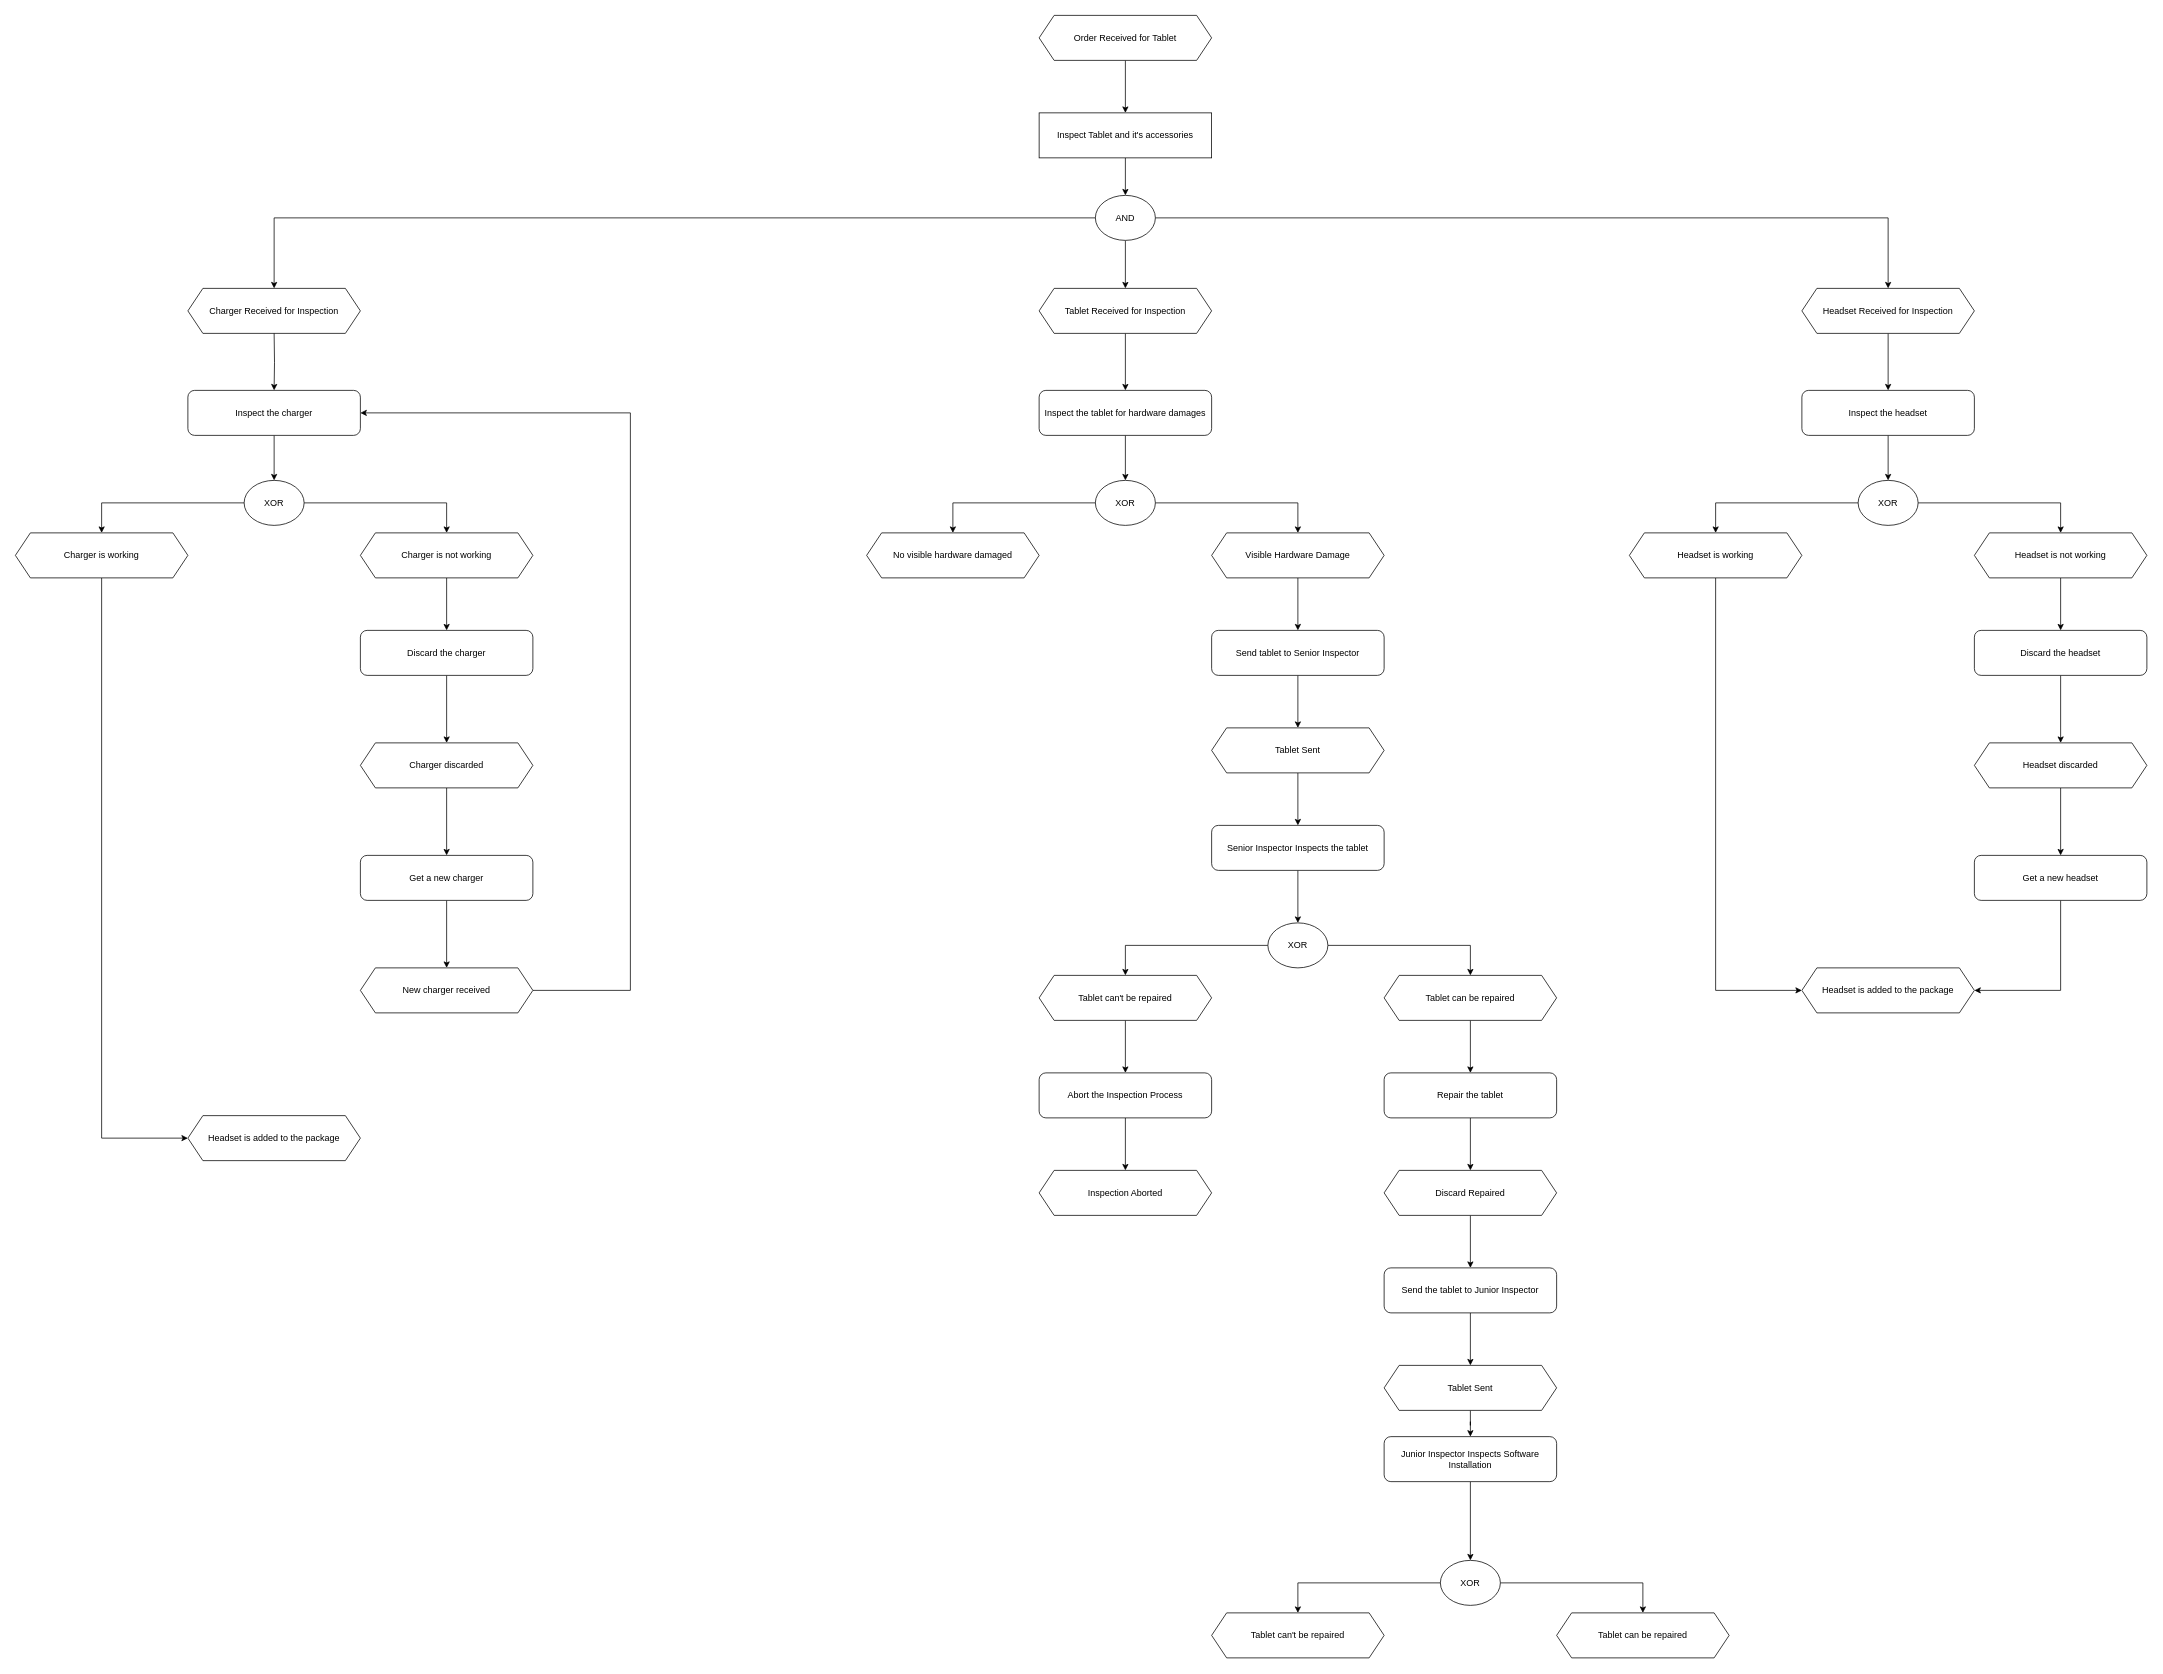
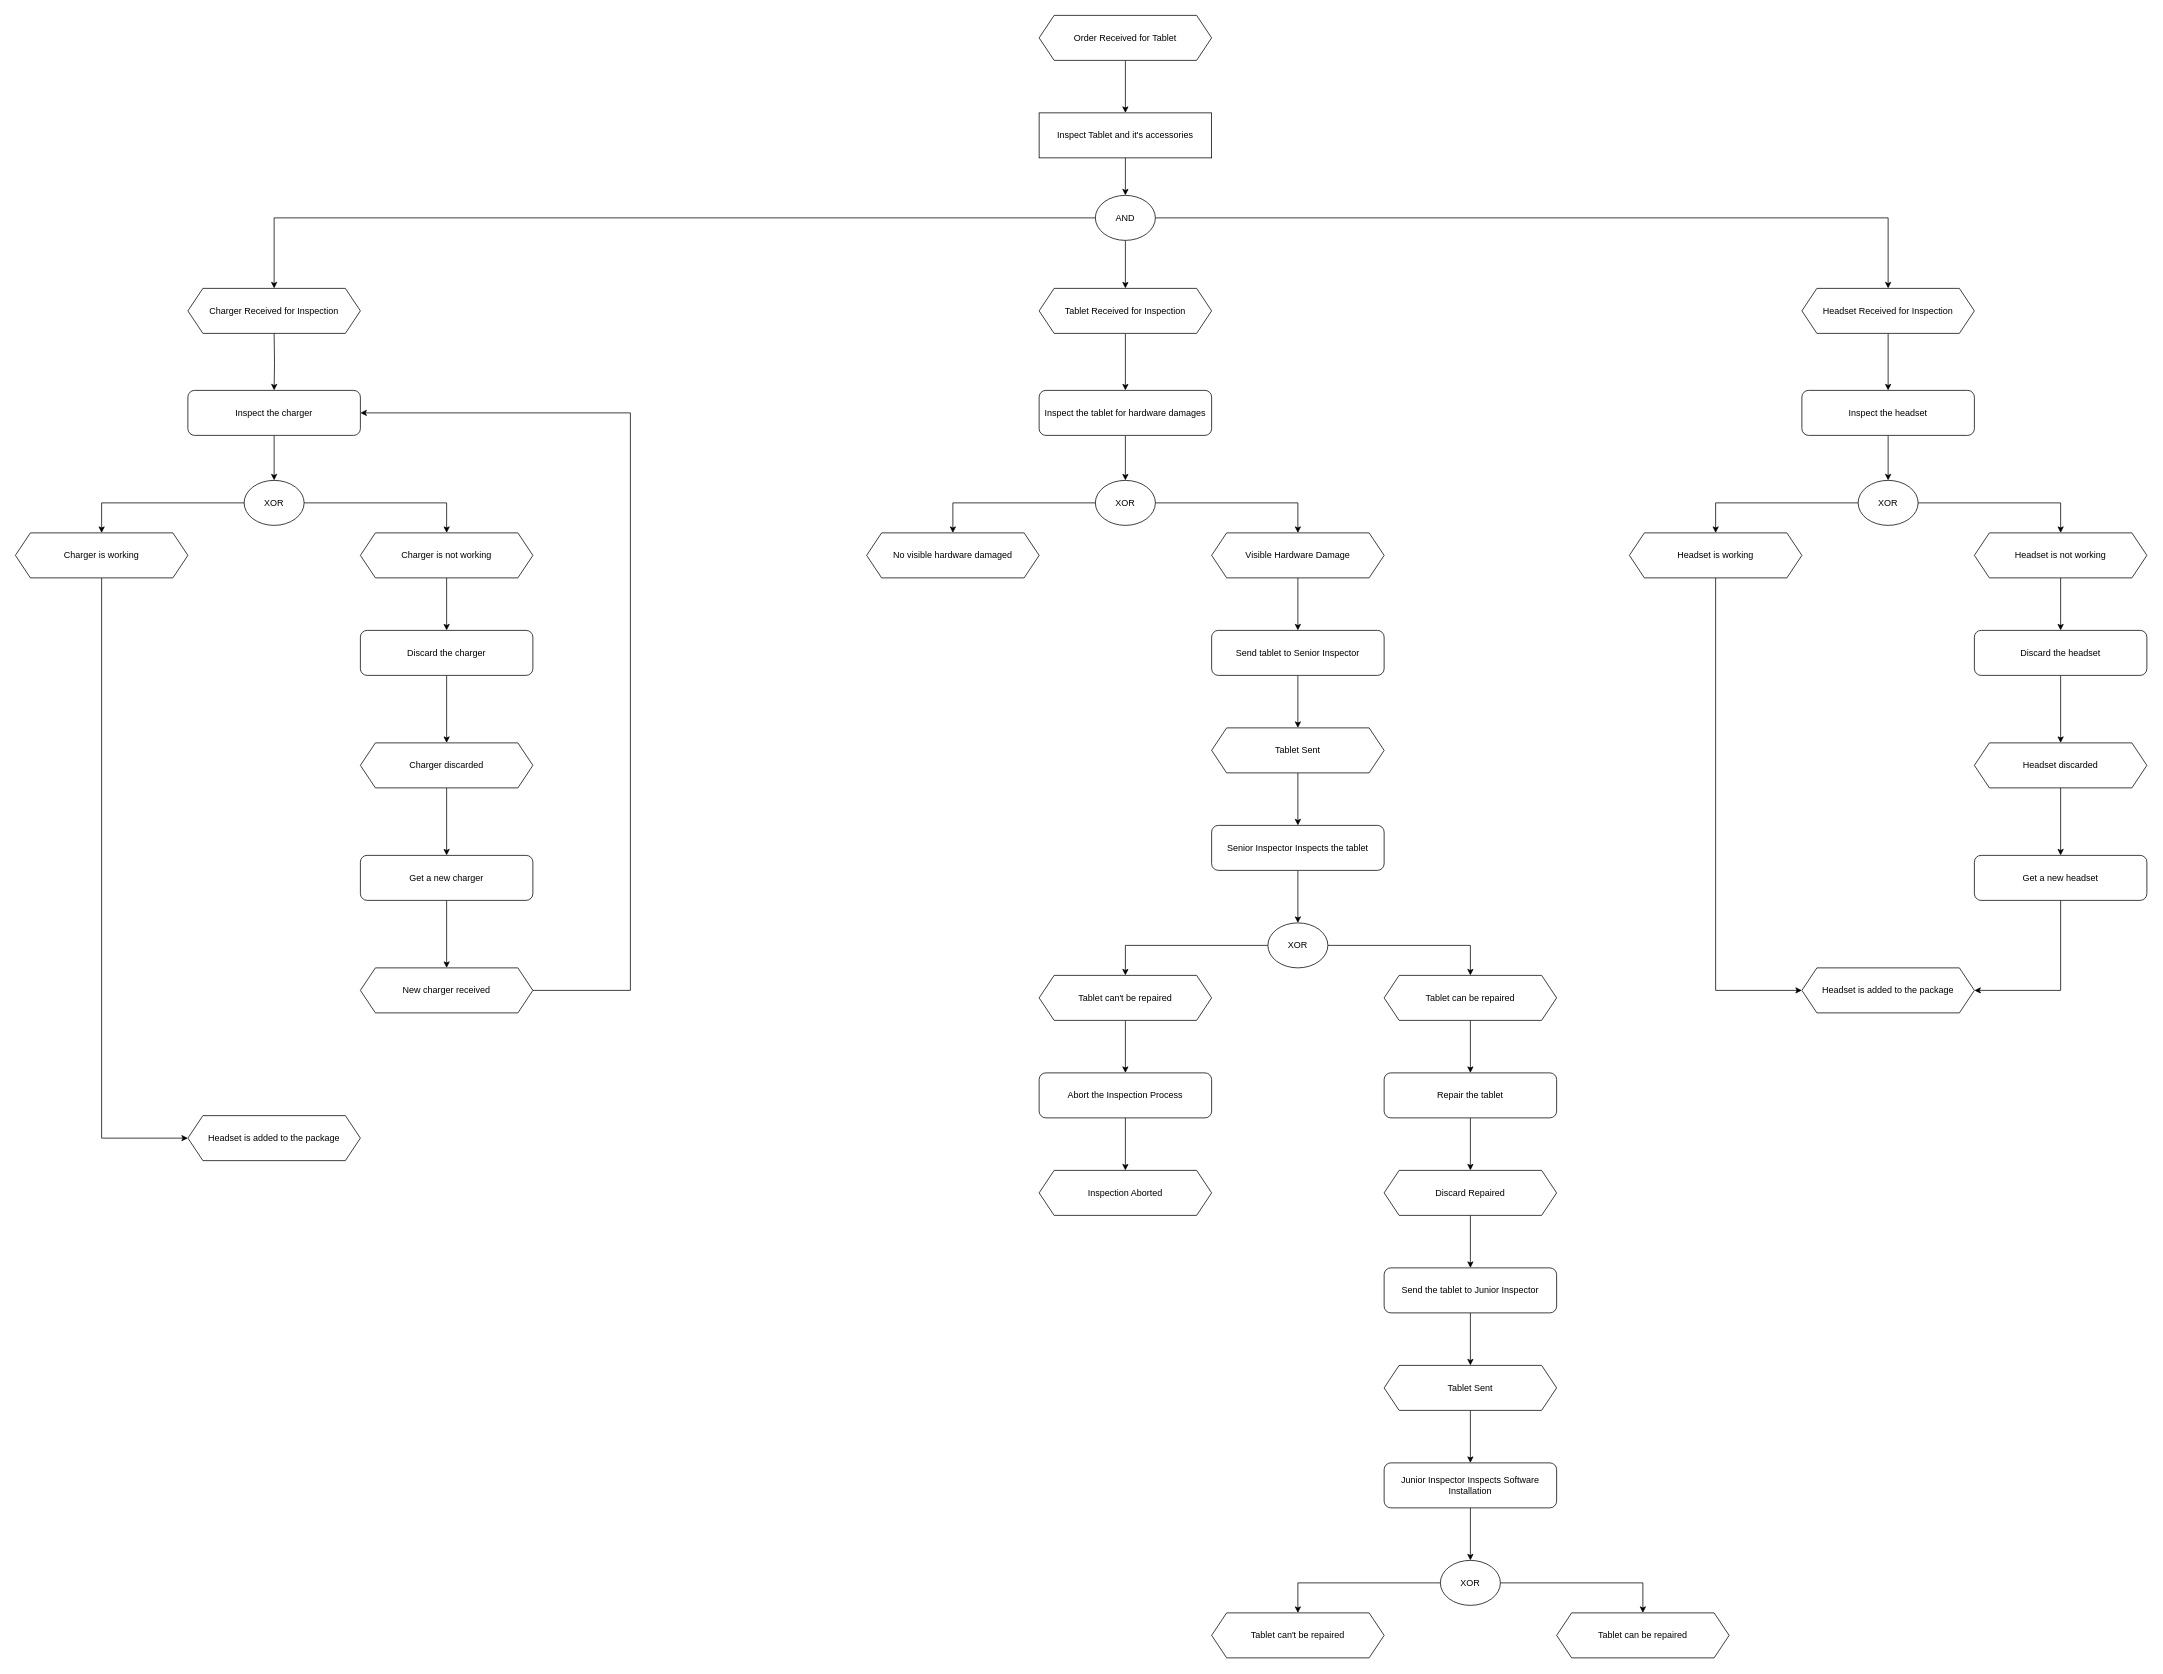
(1470, 1459) -> (1470, 1485)
